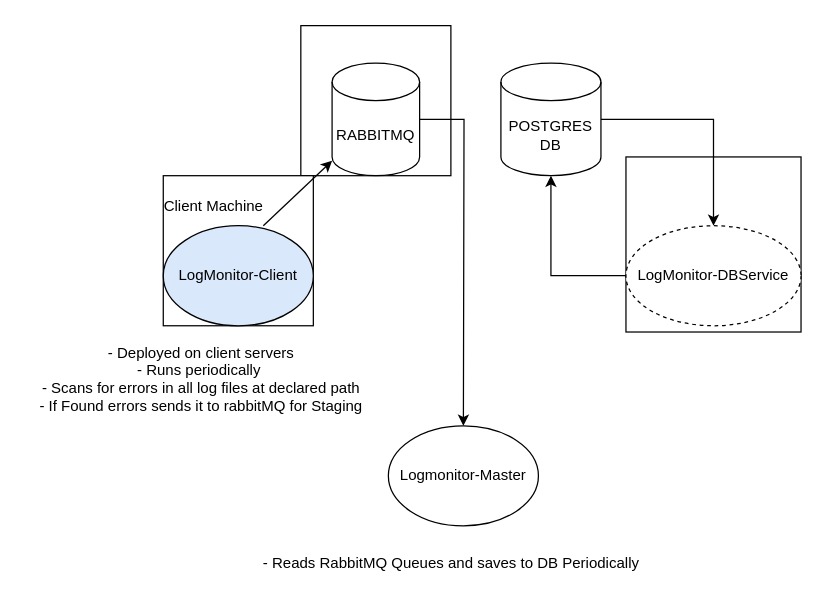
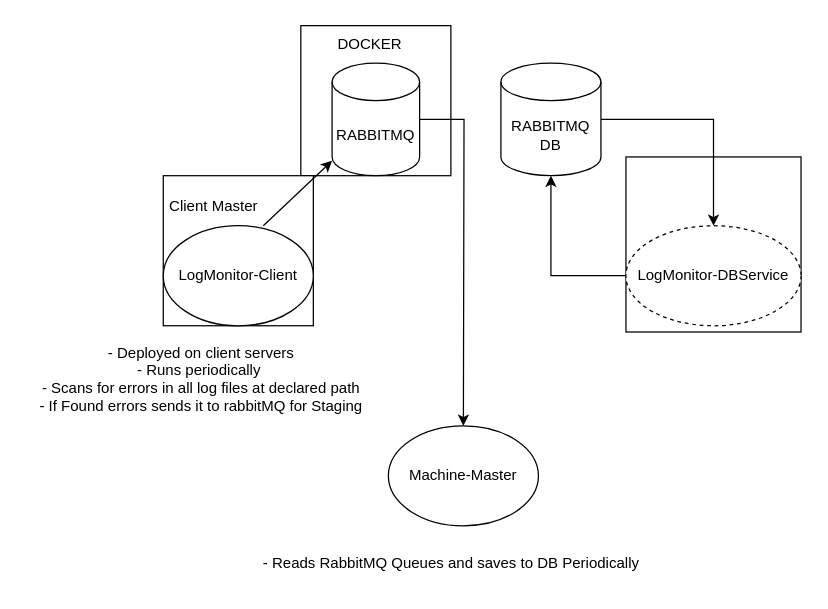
none -> (369, 44)
(551, 136) -> (551, 136)
(214, 207) -> (214, 207)
(238, 276) -> (238, 276)
(463, 476) -> (463, 476)
